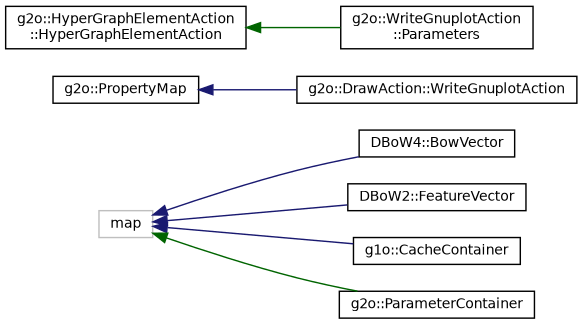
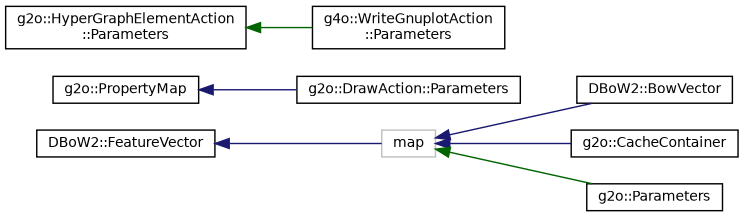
(126, 28) -> (126, 28)
(437, 28) -> (409, 28)
(437, 90) -> (409, 90)
(437, 144) -> (655, 90)
(257, 213) -> (306, 144)
(437, 251) -> (655, 144)
(437, 305) -> (655, 197)
